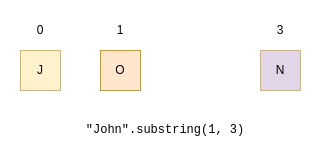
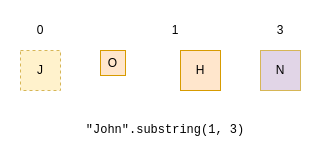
(121, 31) -> (176, 31)
(41, 71) -> (41, 71)
(121, 71) -> (113, 63)
none -> (201, 71)
